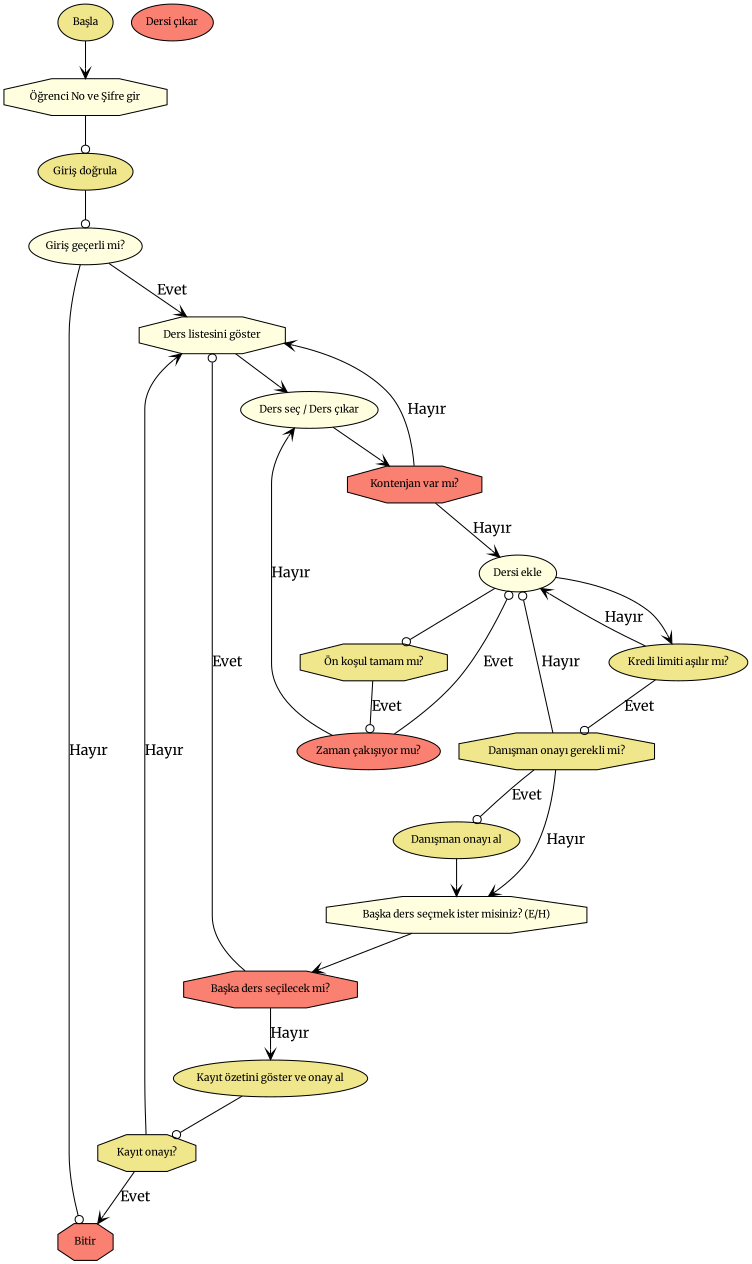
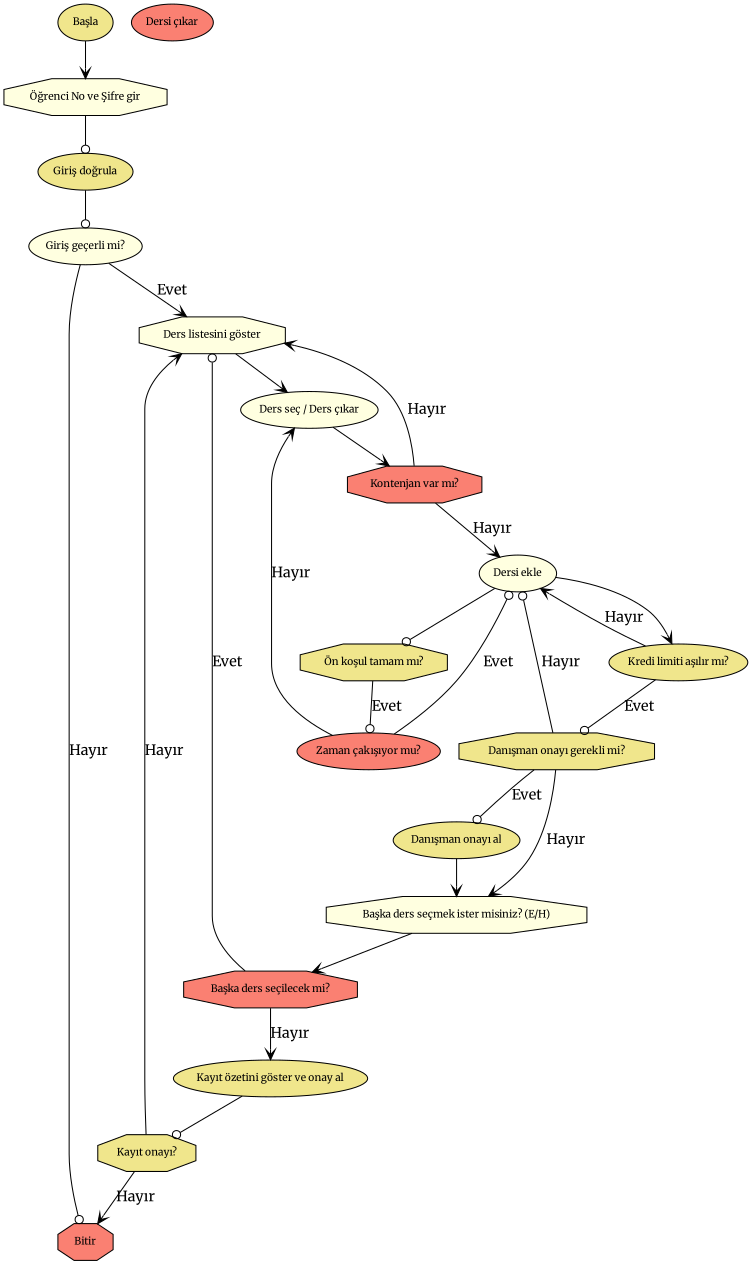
(136, 1198) -> (136, 1198)
